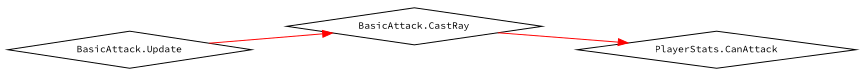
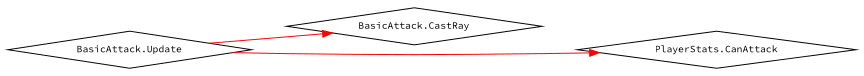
(558, 37) -> (411, 55)
